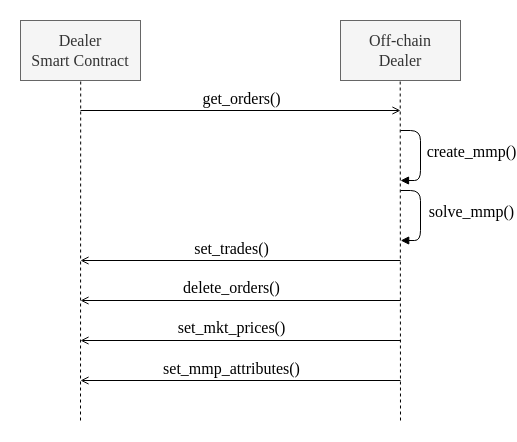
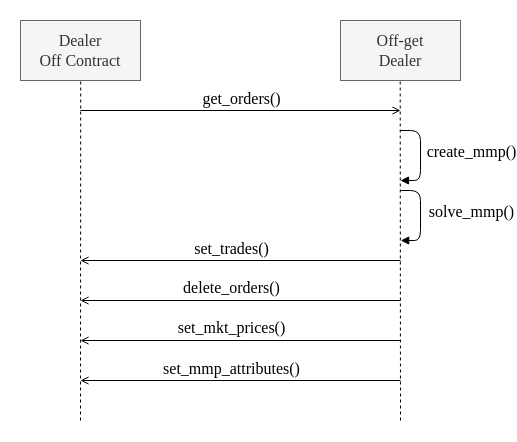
(81, 51) -> (81, 51)
(401, 51) -> (401, 51)
